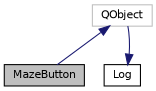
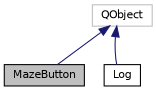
(129, 40) -> (115, 51)
